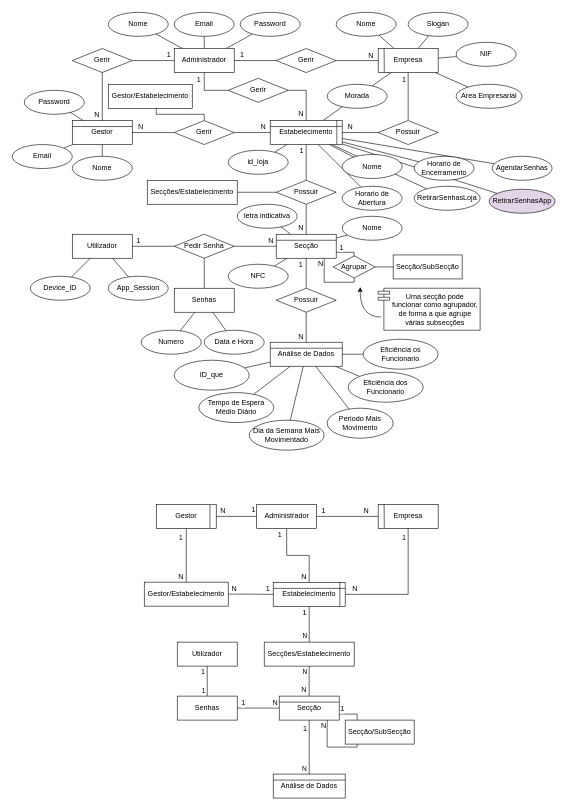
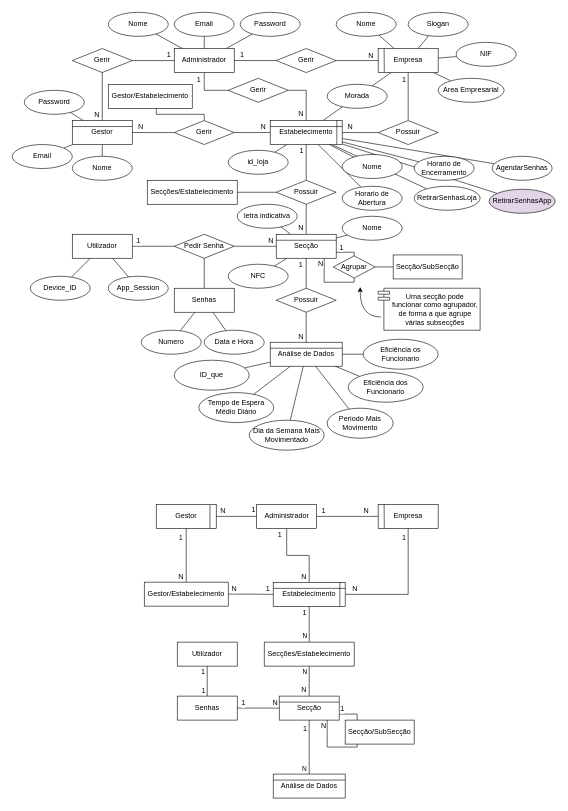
(489, 96) -> (471, 90)
